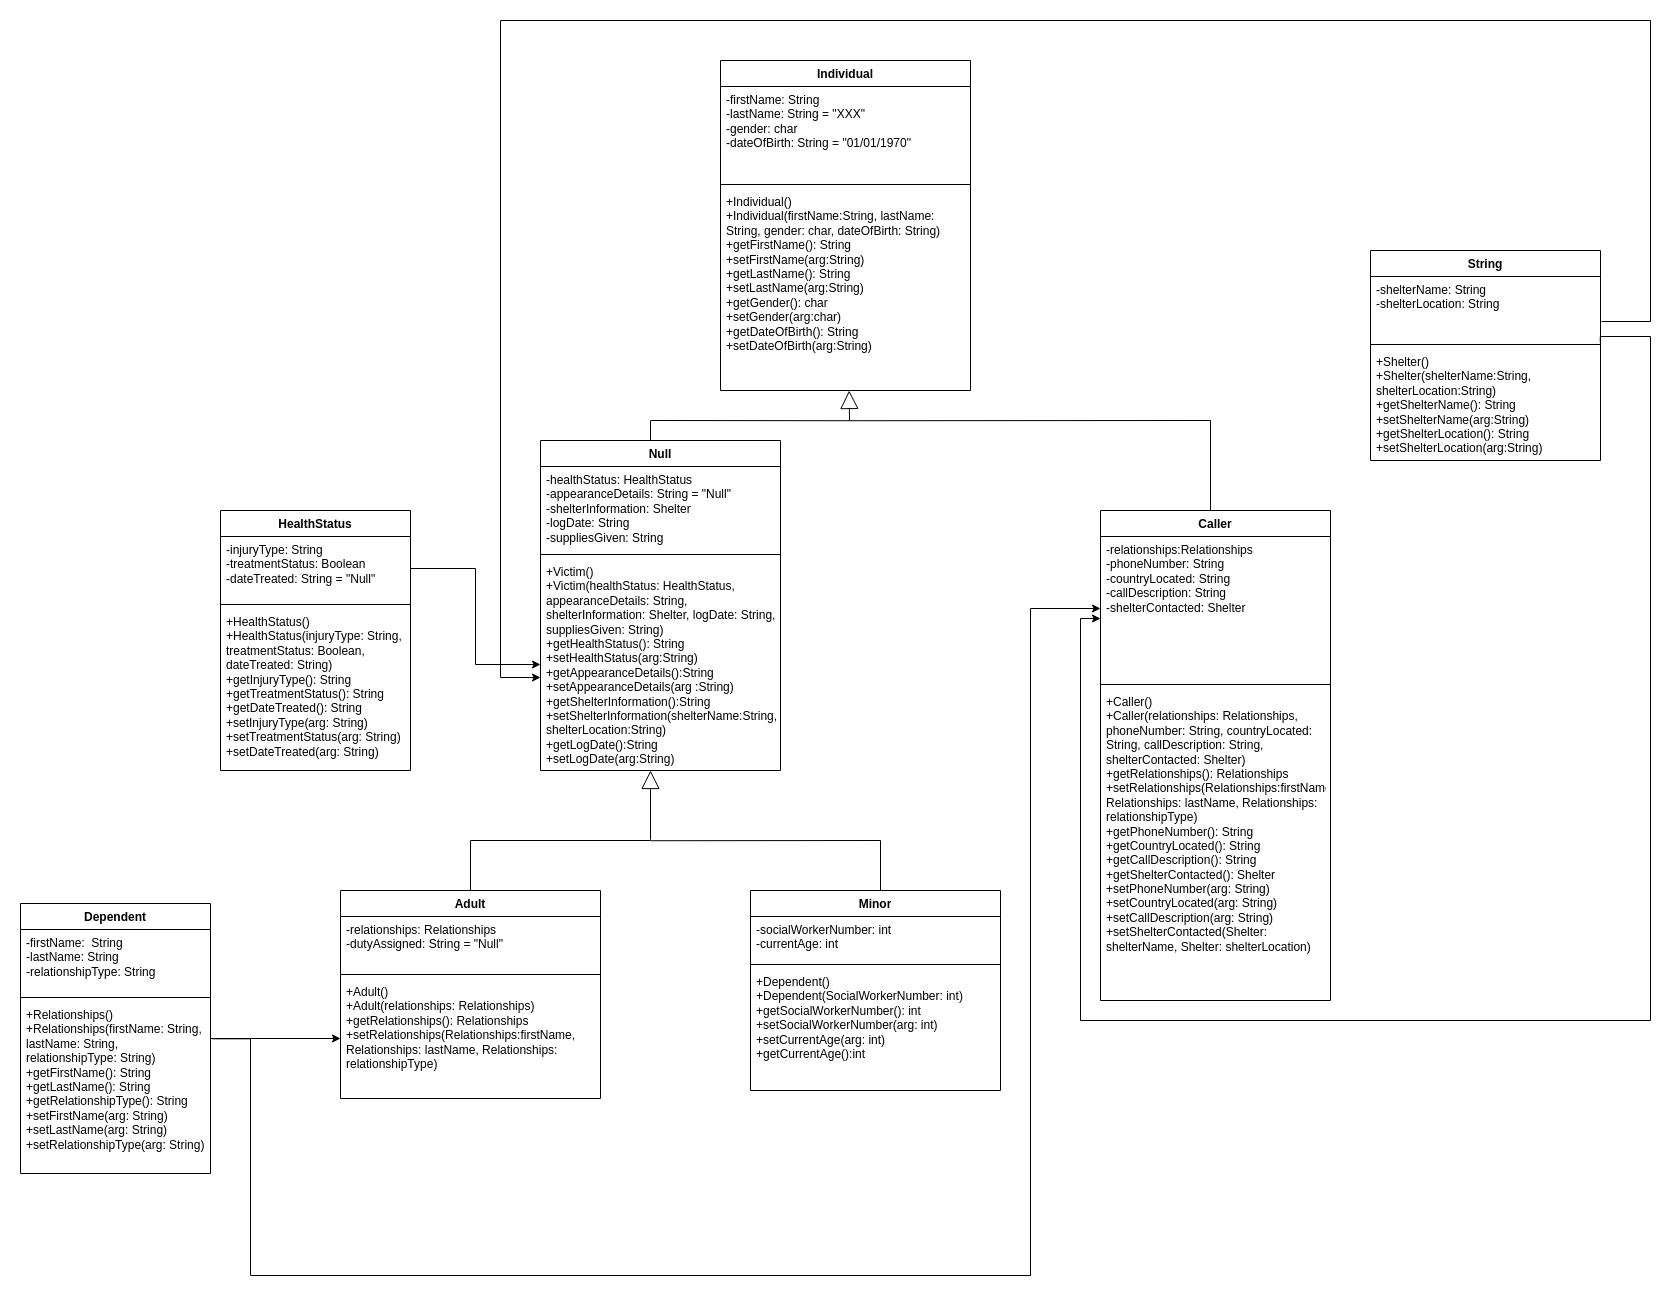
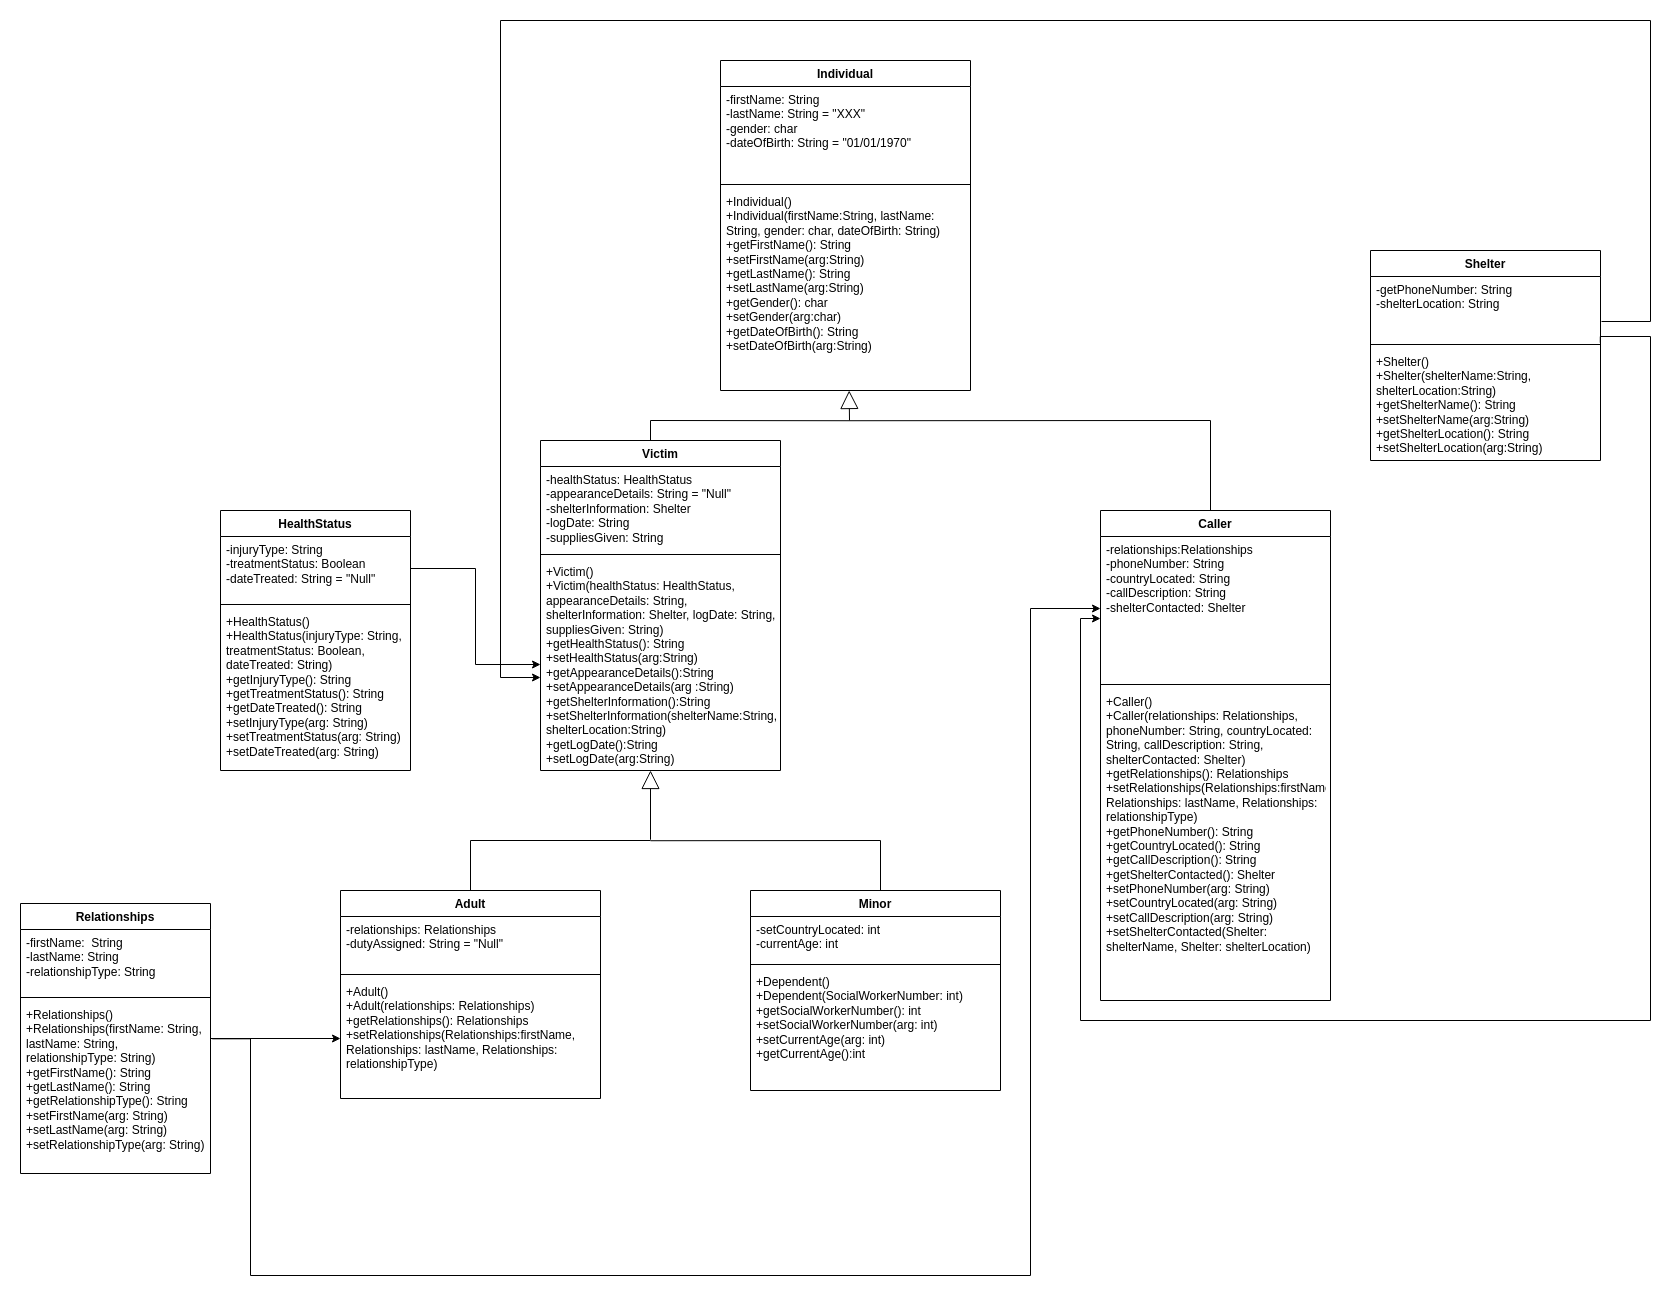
(1486, 265) -> (1486, 265)
(1449, 298) -> (1449, 298)
(661, 455) -> (661, 455)
(116, 918) -> (116, 918)
(829, 938) -> (829, 938)
